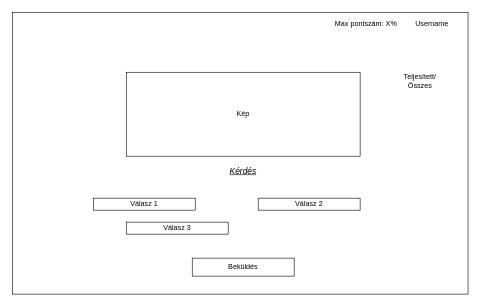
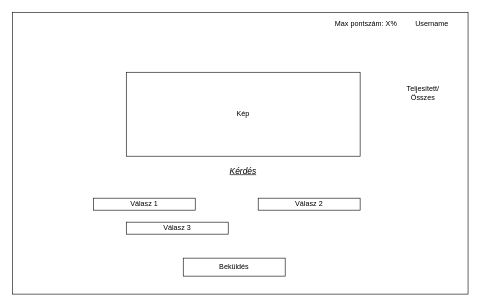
(420, 81) -> (423, 93)
(243, 267) -> (234, 267)
